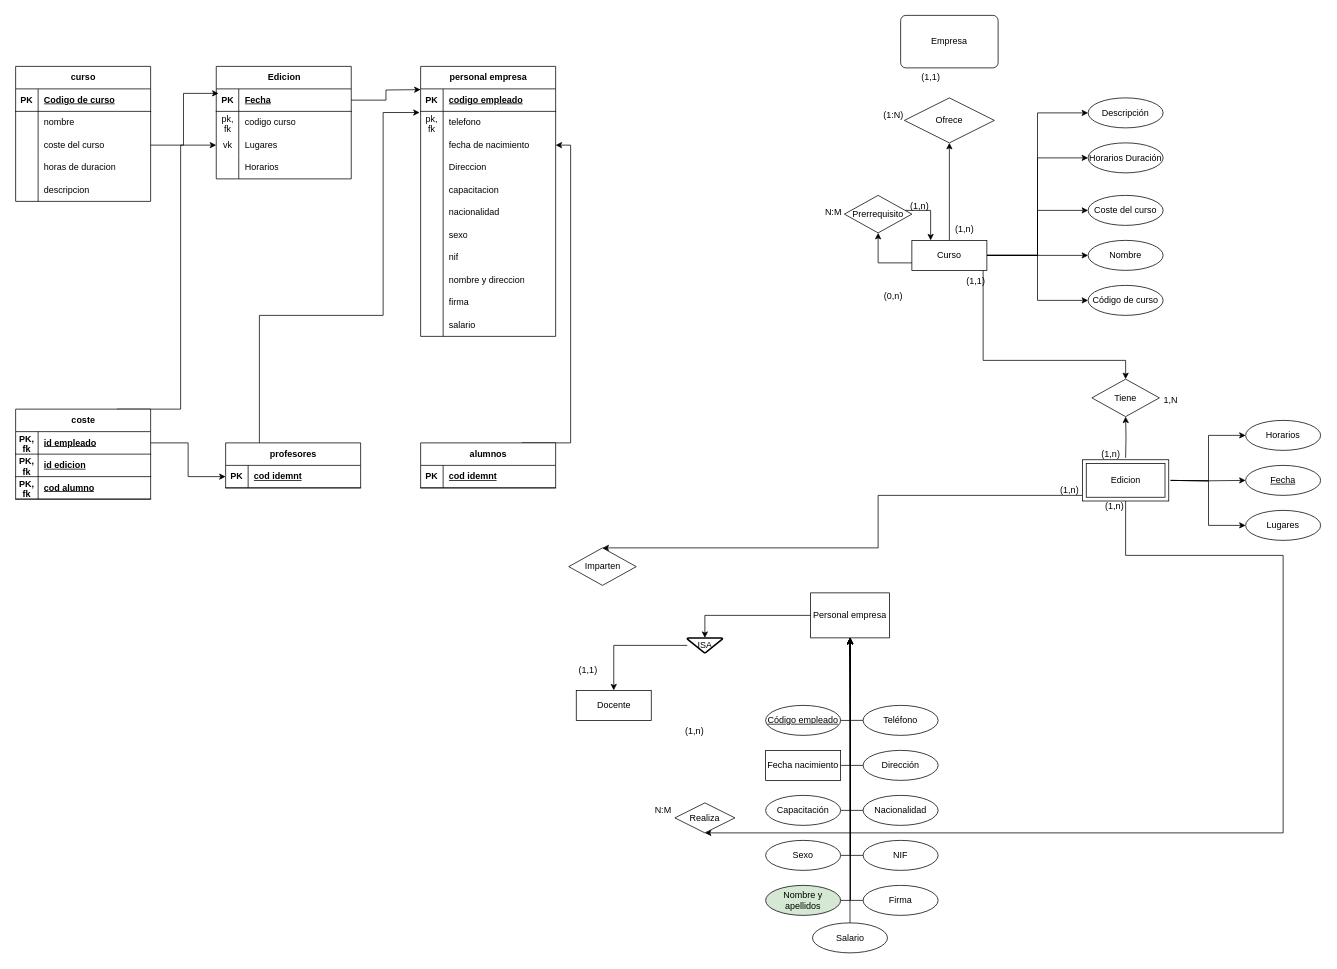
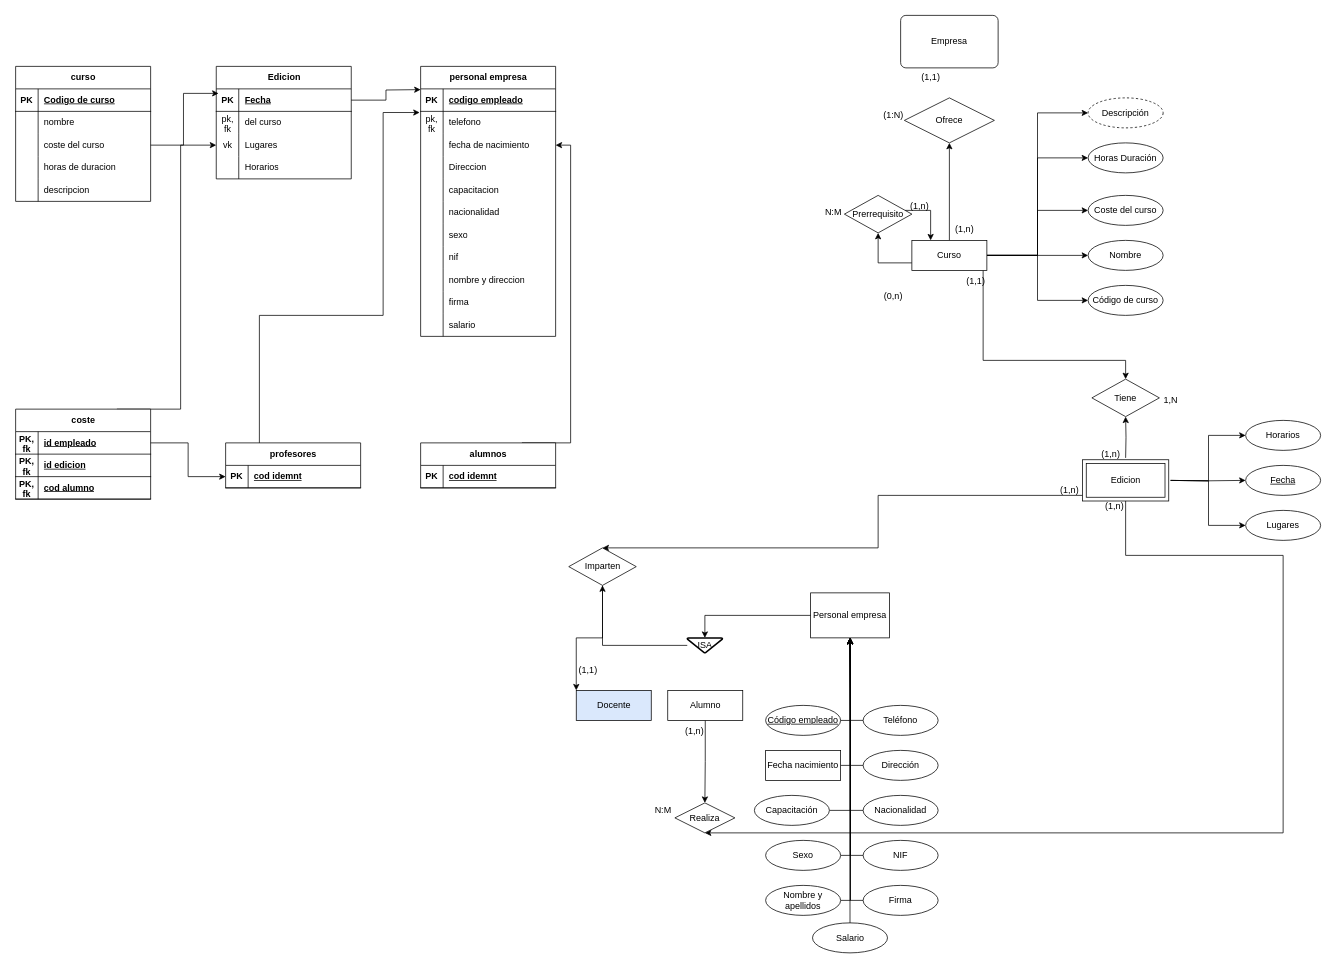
(1125, 113) -> (1125, 113)
(273, 123) -> (265, 123)
(1125, 158) -> (1125, 158)
none -> (576, 660)
(614, 664) -> (606, 645)
(614, 705) -> (614, 705)
none -> (705, 705)
none -> (705, 746)
(803, 810) -> (792, 810)
(803, 900) -> (803, 900)
